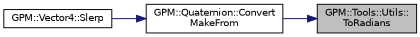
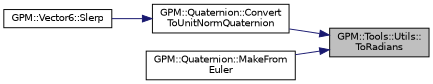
(58, 19) -> (58, 19)
(215, 19) -> (221, 19)
none -> (221, 65)
